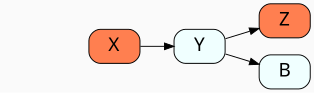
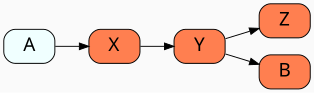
none -> (29, 46)
(200, 46) -> (200, 46)
(285, 72) -> (285, 72)
